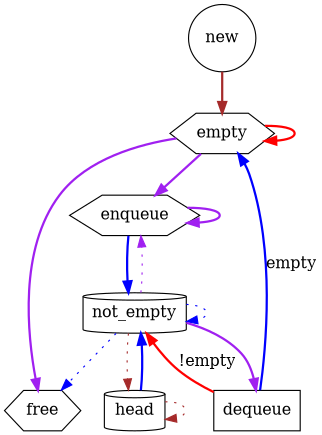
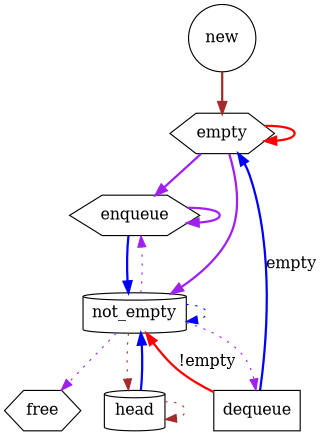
(45, 220) -> (232, 230)
(228, 342) -> (228, 342)
(93, 358) -> (93, 358)
